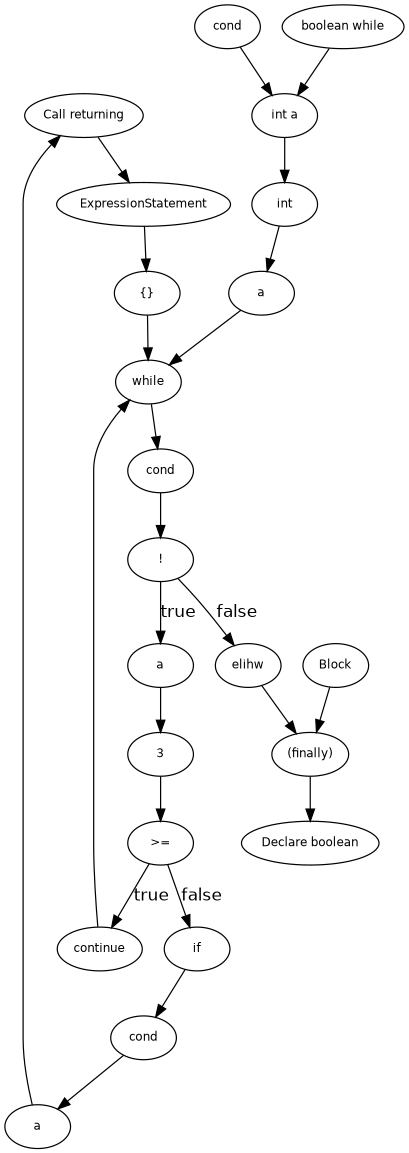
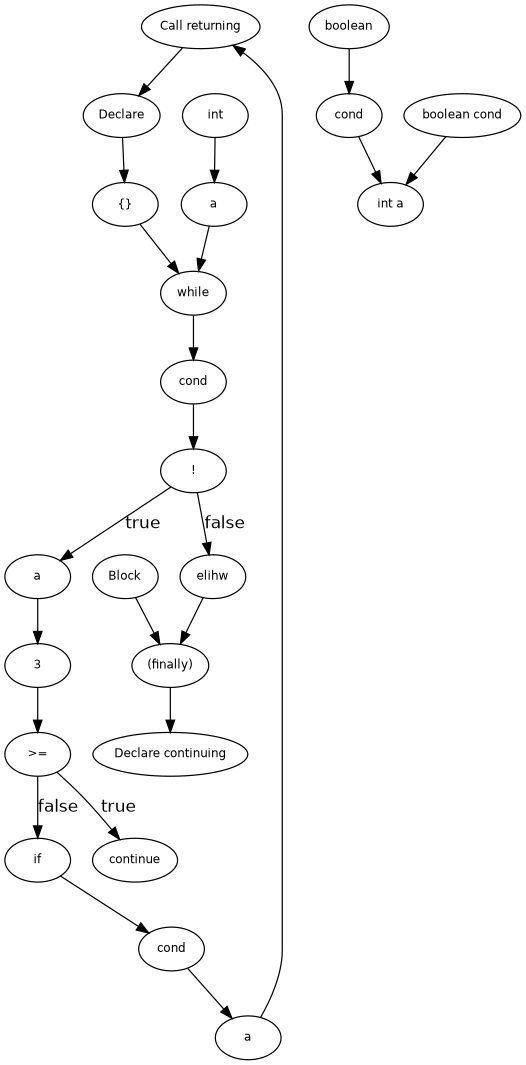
(343, 27) -> (462, 116)
none -> (349, 27)
(285, 154) -> none
(144, 204) -> (122, 116)
(94, 664) -> none
(310, 843) -> (170, 754)
